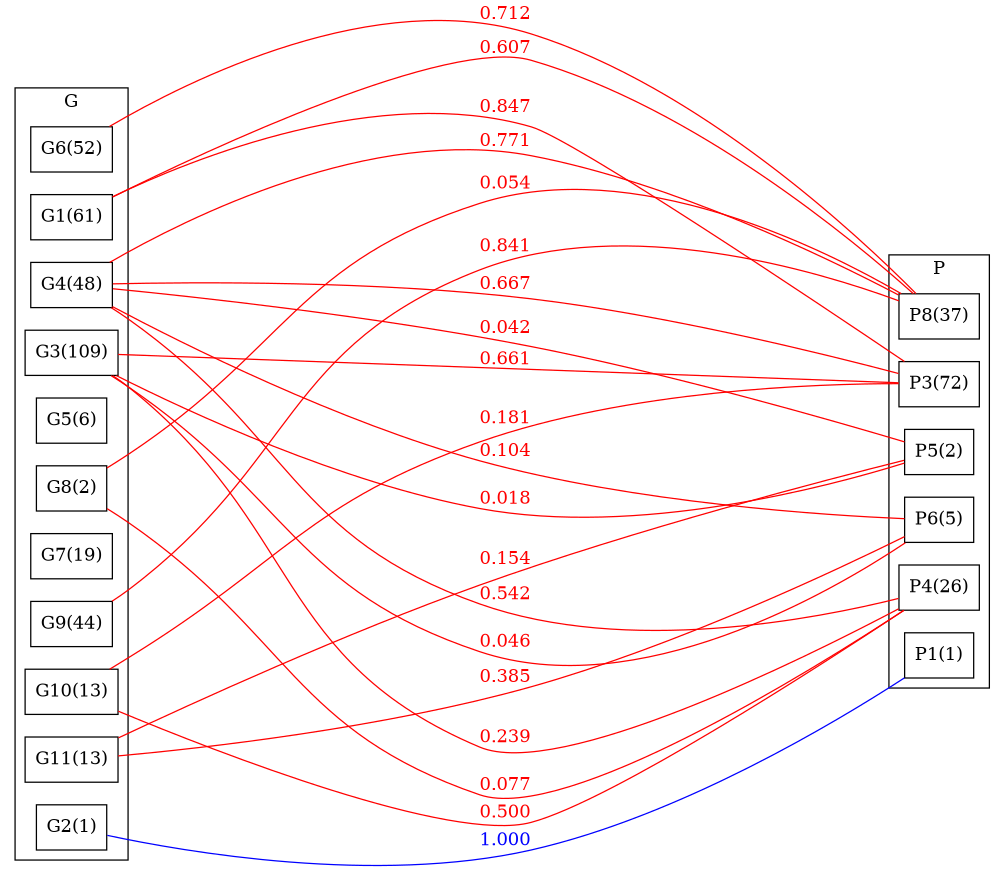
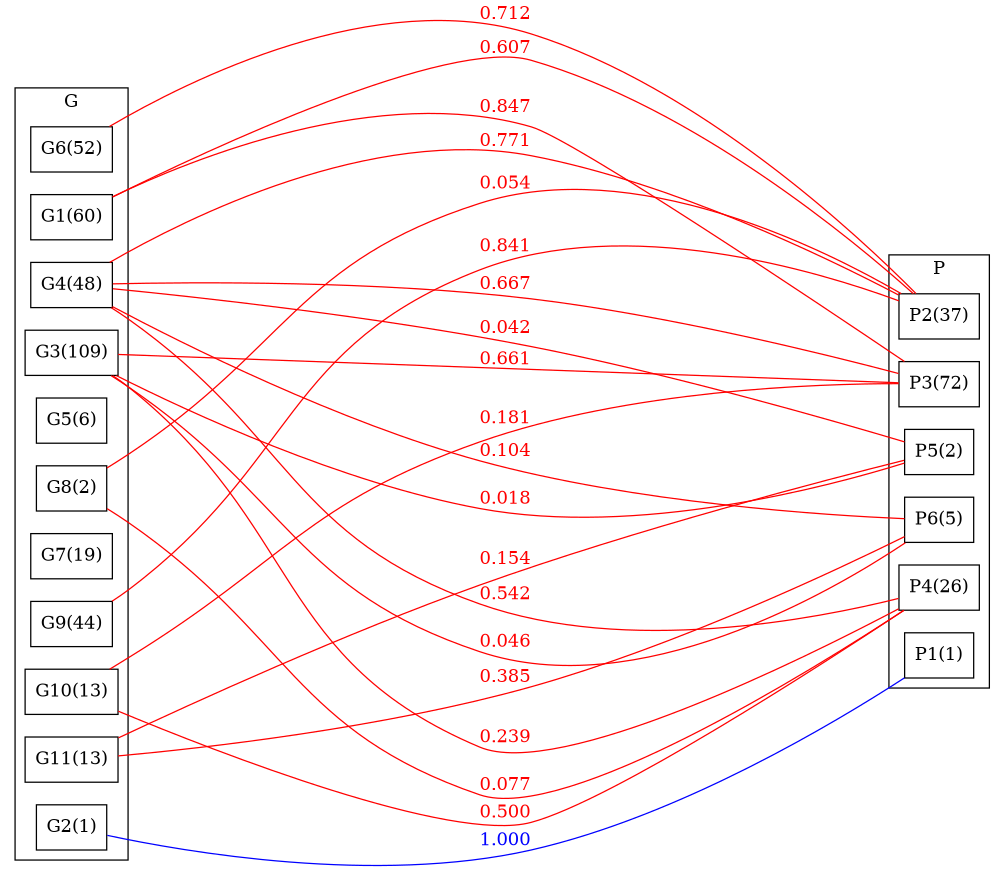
(72, 217) -> (72, 217)
(939, 316) -> (939, 316)
